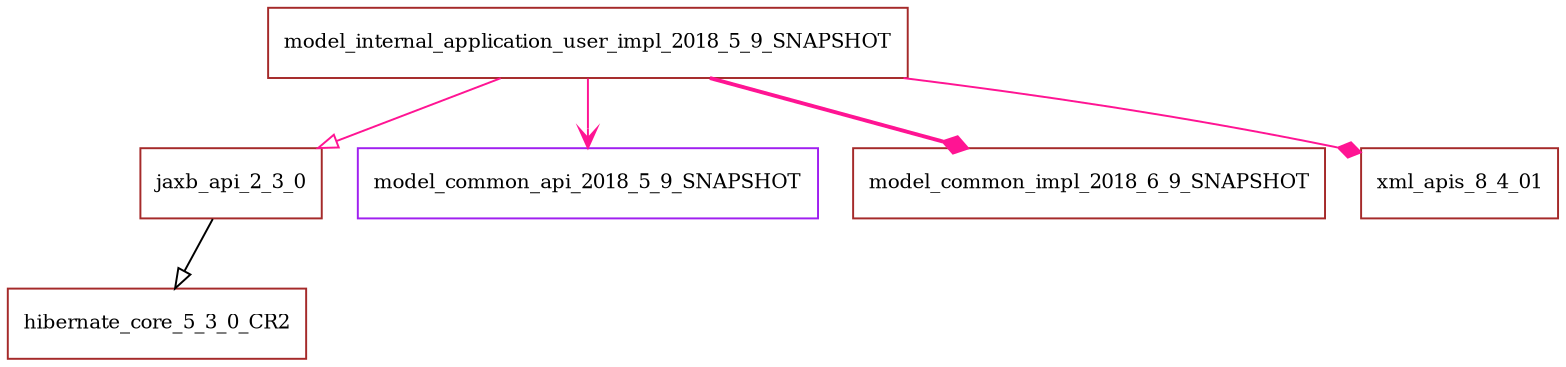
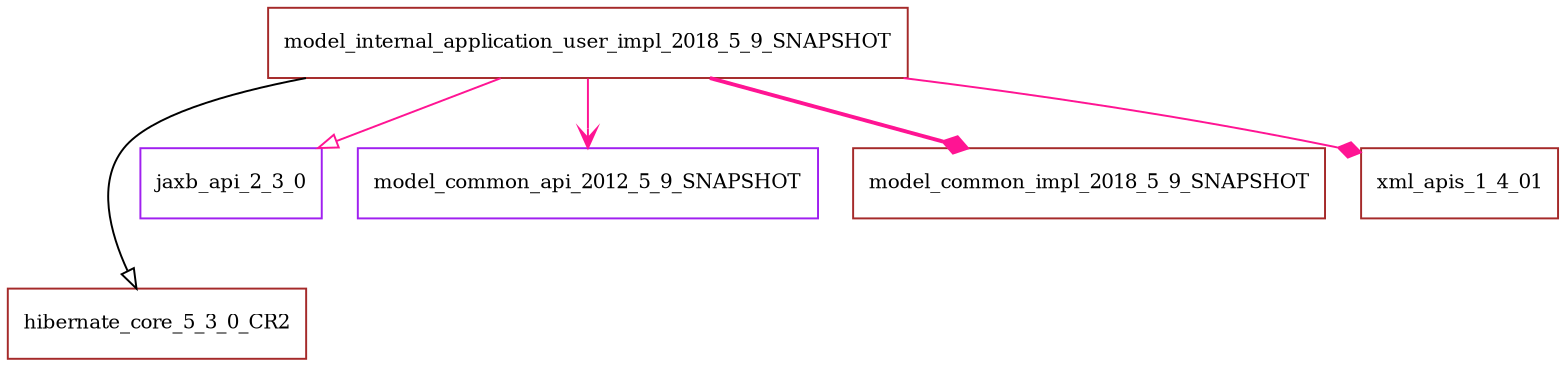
(231, 183) -> (231, 183)
(588, 183) -> (588, 183)
(1089, 183) -> (1089, 183)
(1460, 183) -> (1460, 183)
(199, 245) -> (151, 127)
